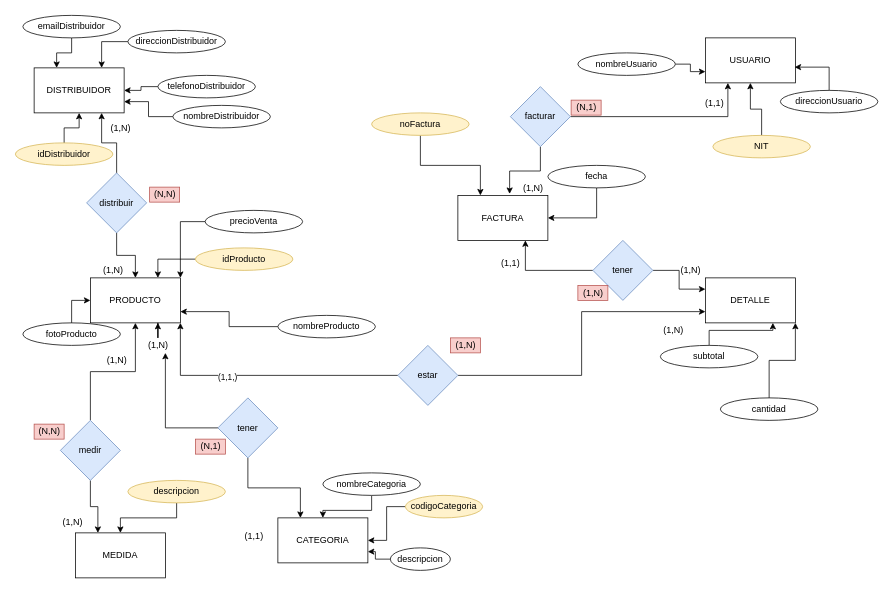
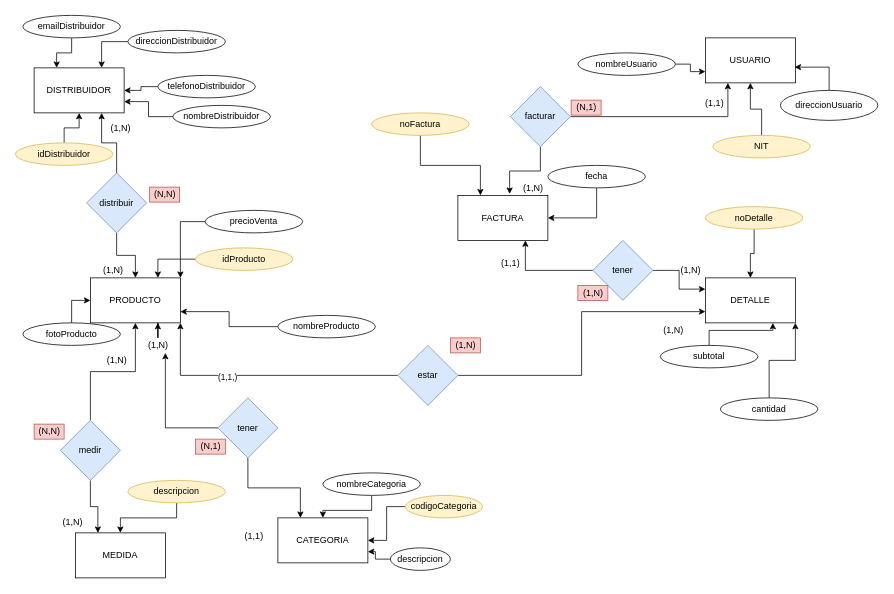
(829, 102) -> (829, 105)
none -> (754, 218)
none -> (750, 261)
